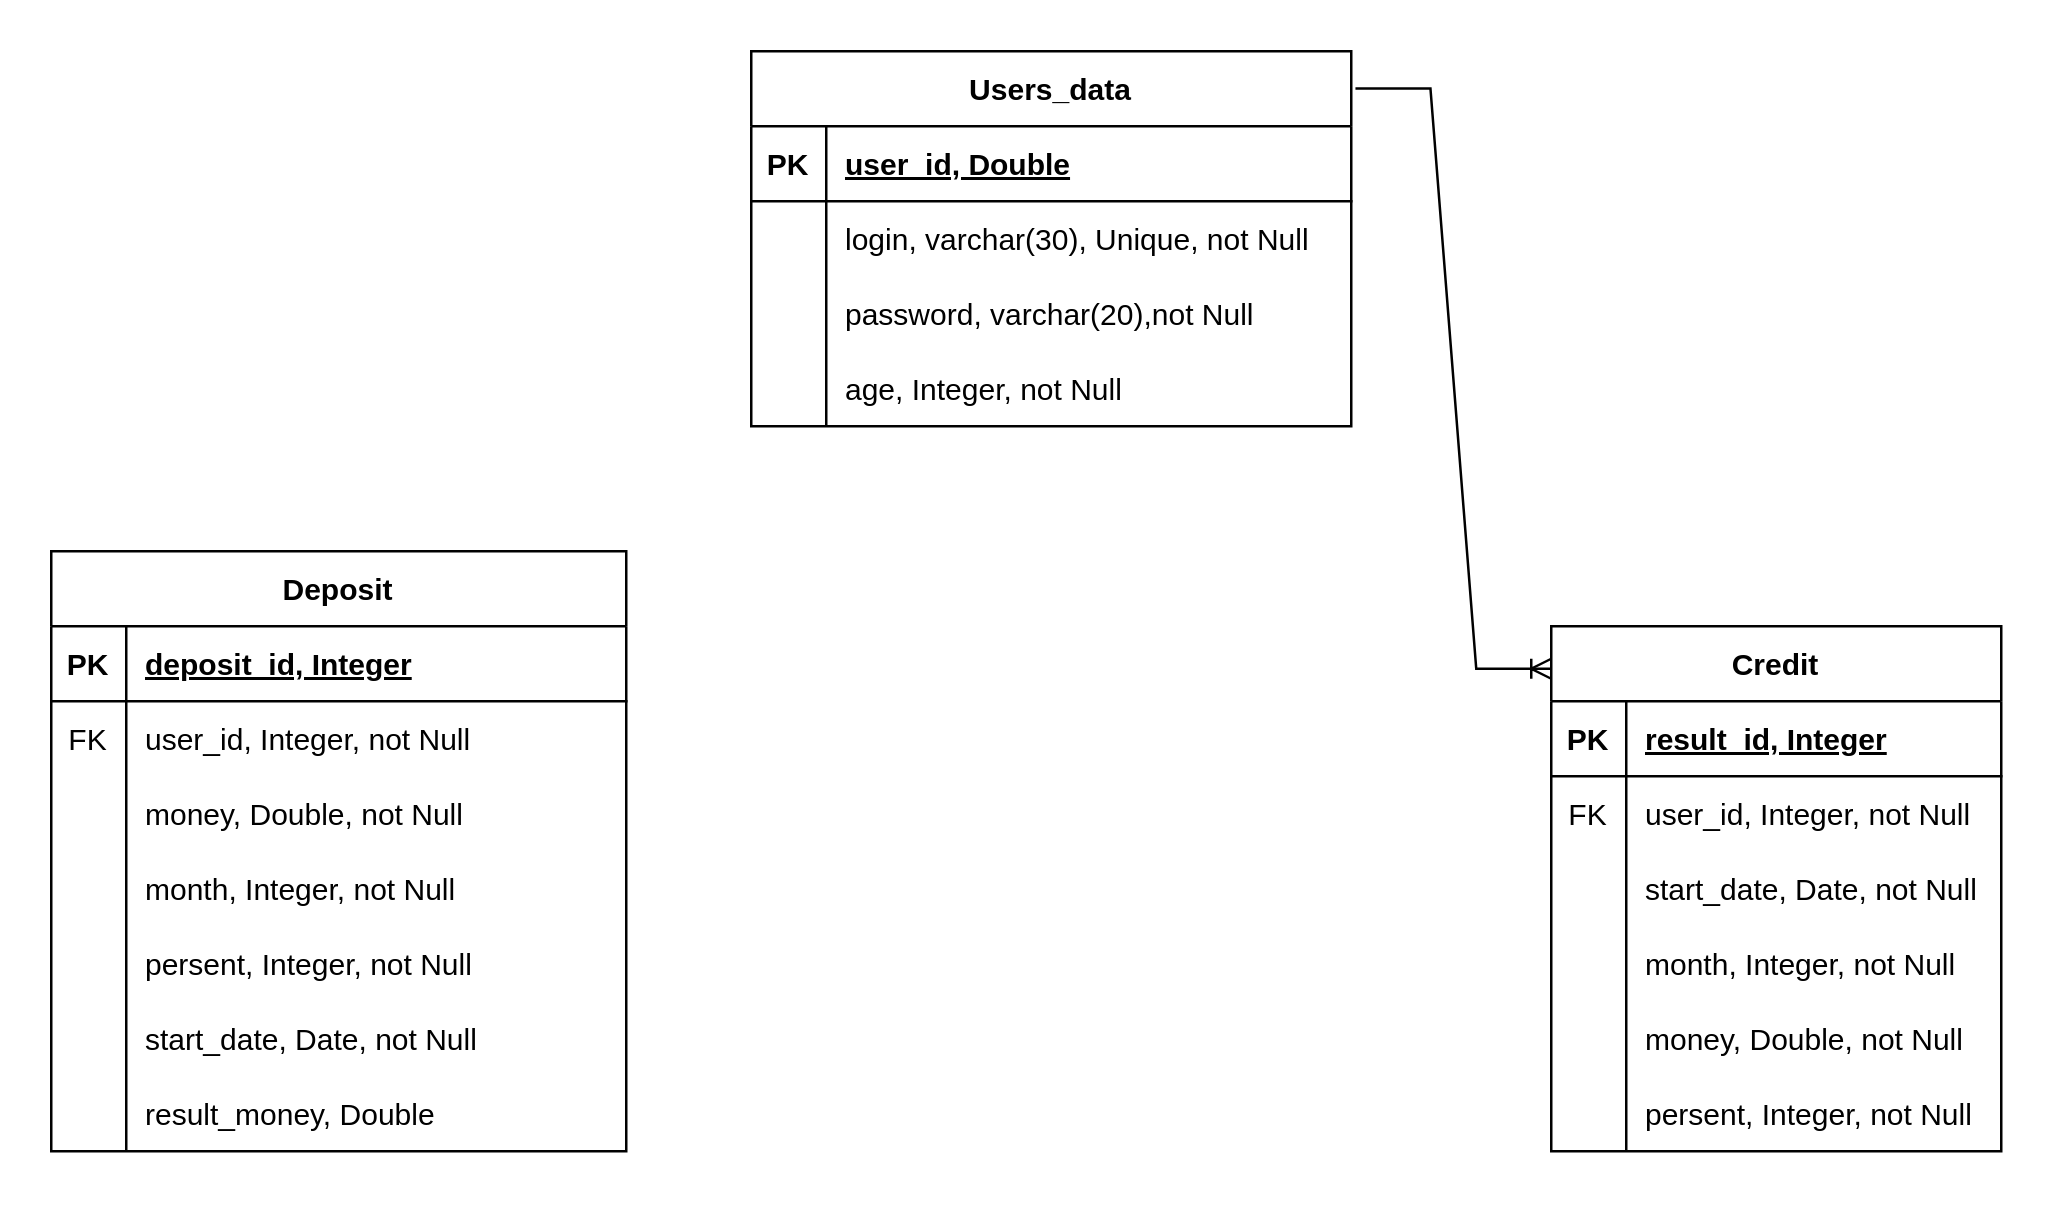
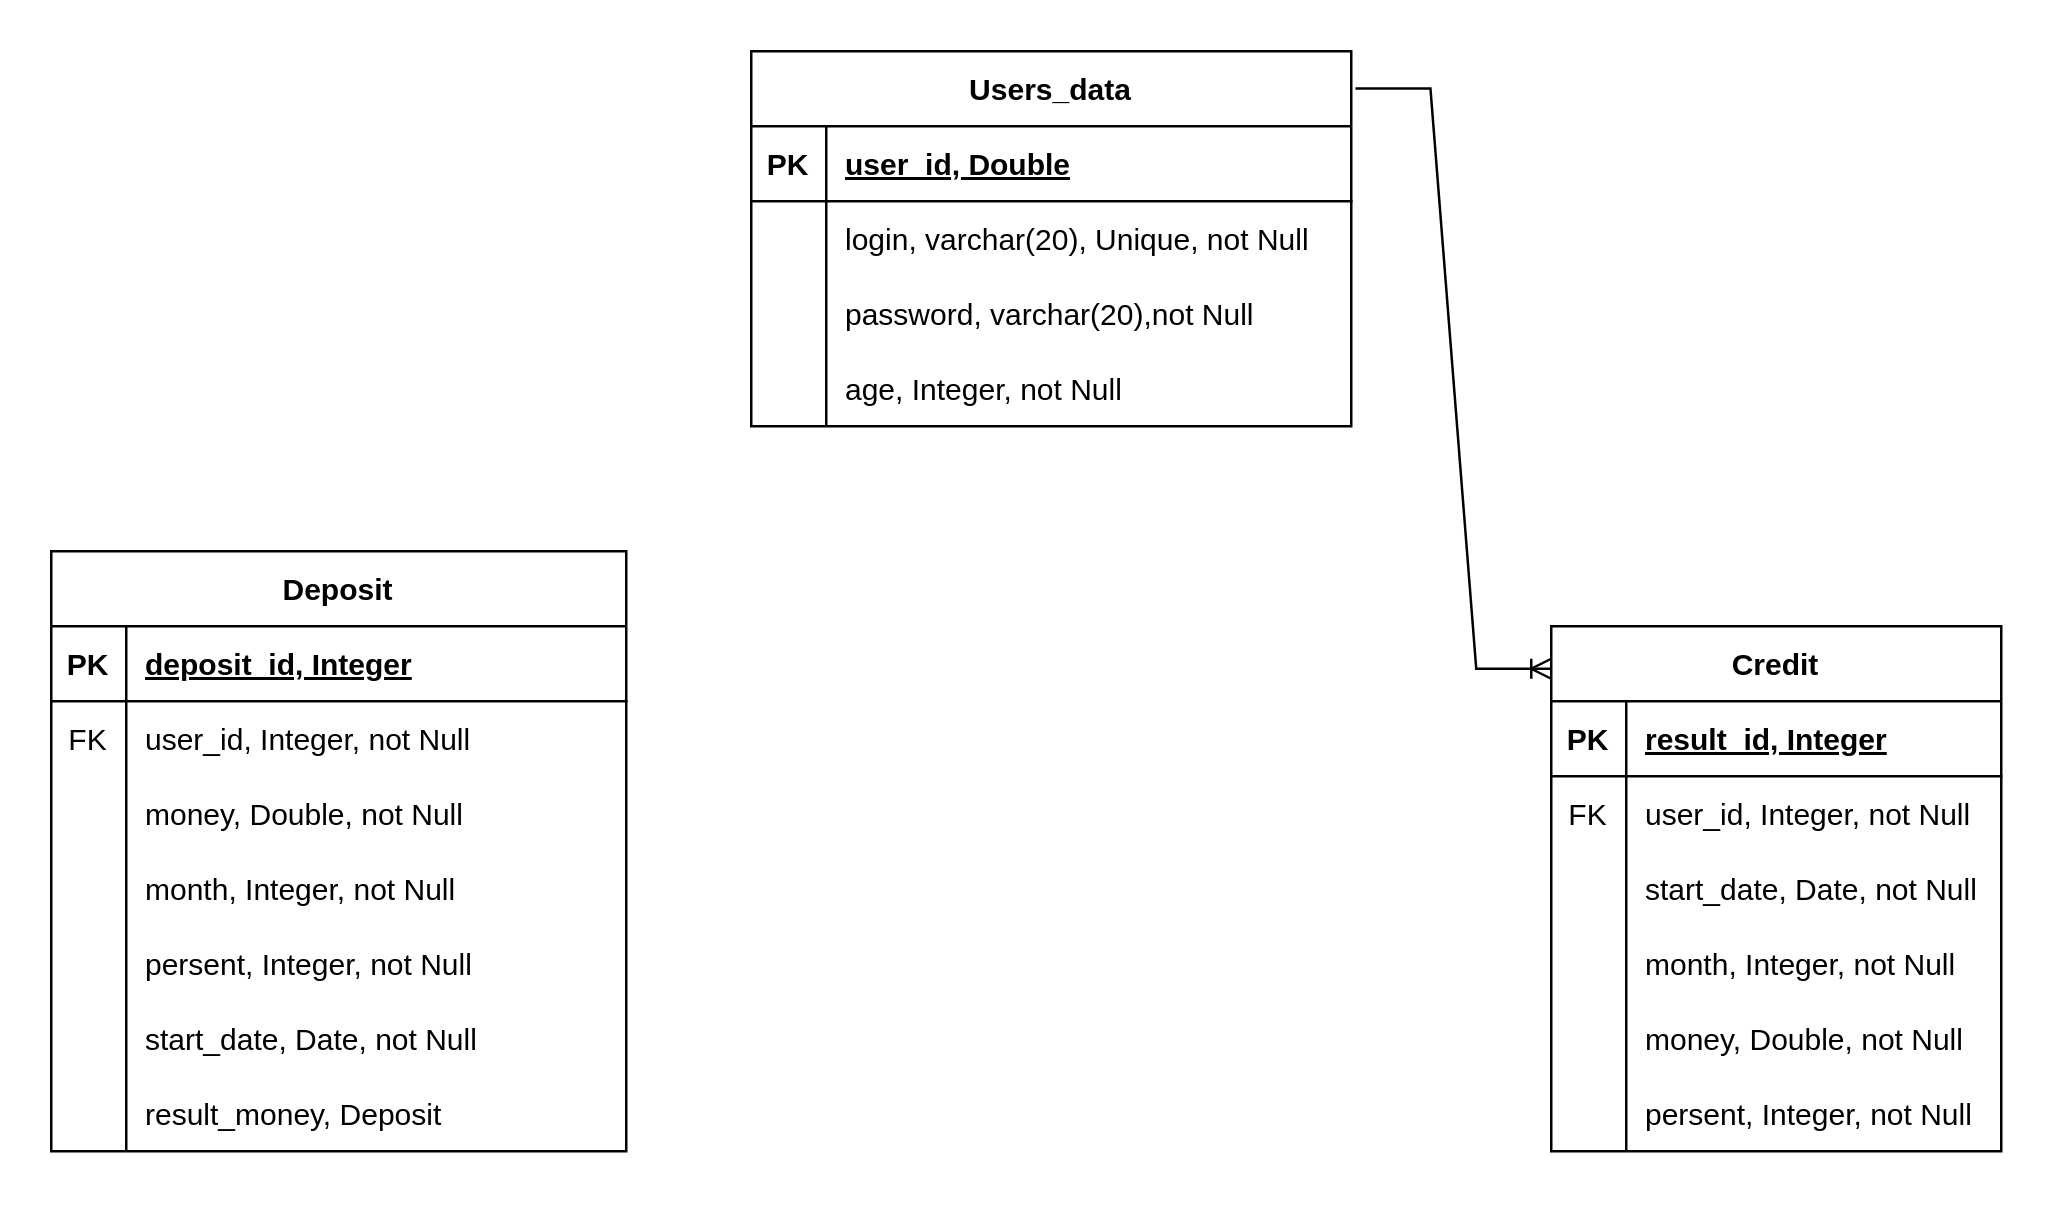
(1101, 240) -> (1101, 240)
(297, 1115) -> (306, 1115)
